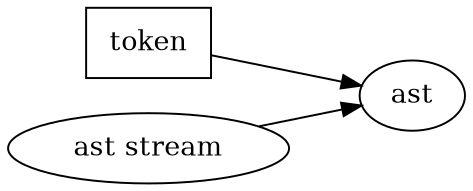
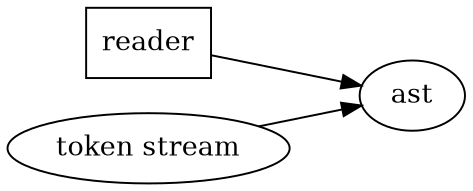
(149, 43) -> (149, 43)
(149, 148) -> (149, 148)
